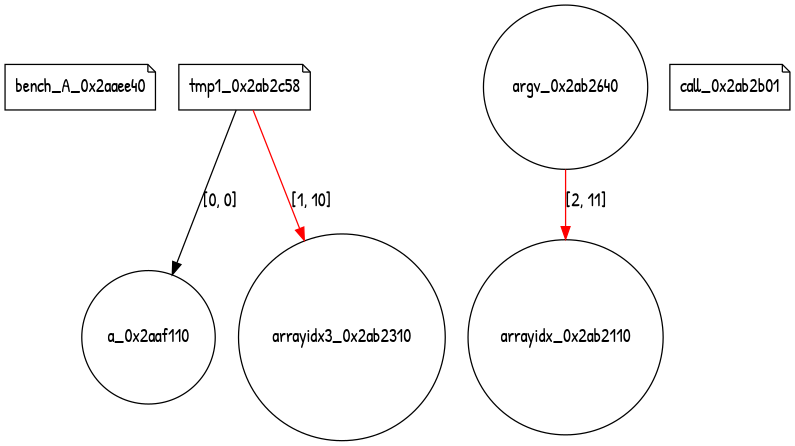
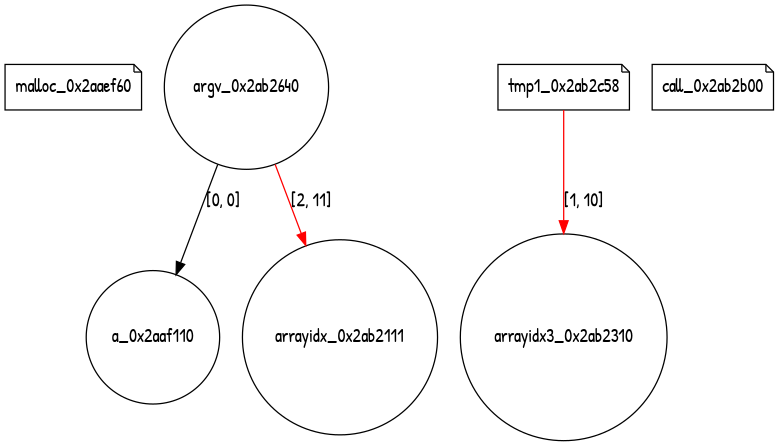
none -> (73, 87)
(80, 87) -> none
(730, 87) -> (713, 87)
(207, 186) -> (199, 214)
(566, 337) -> (340, 337)
